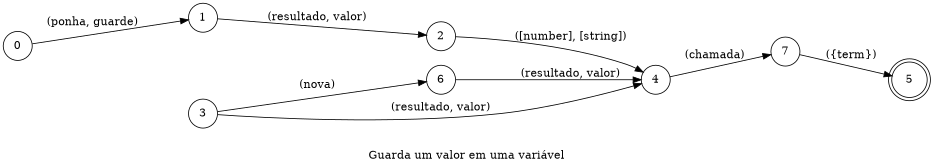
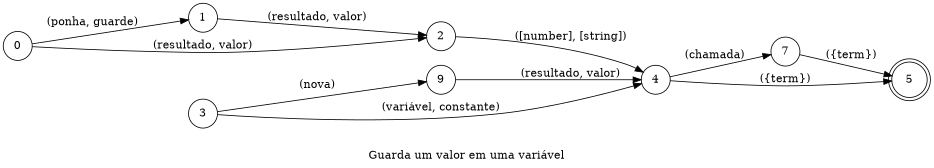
none -> (226, 52)
(441, 80) -> (441, 80)
none -> (777, 86)
(441, 108) -> (441, 108)
